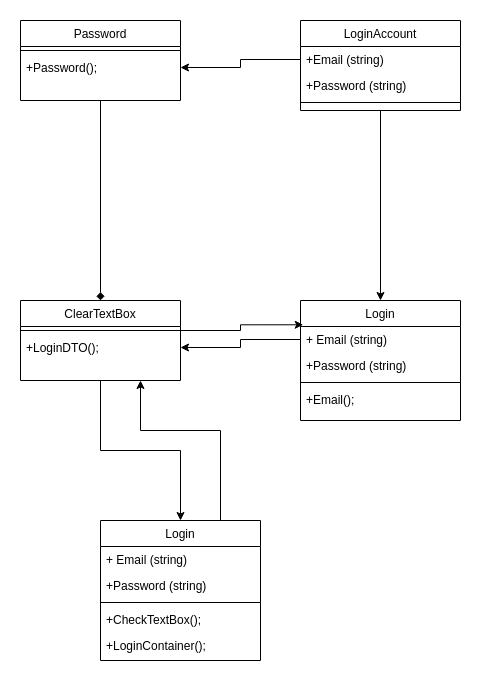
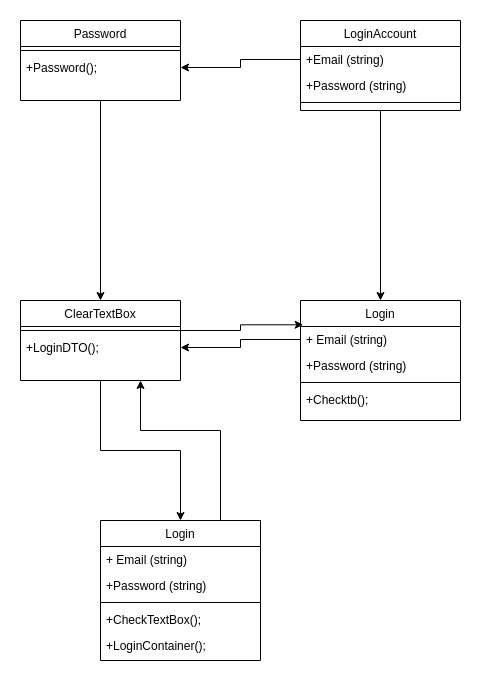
(101, 292) -> (101, 292)
(332, 400) -> (341, 400)
